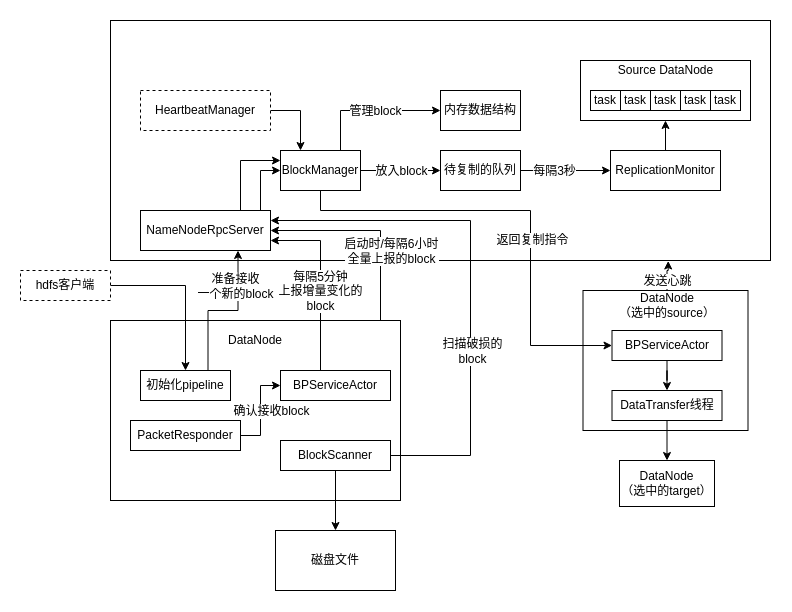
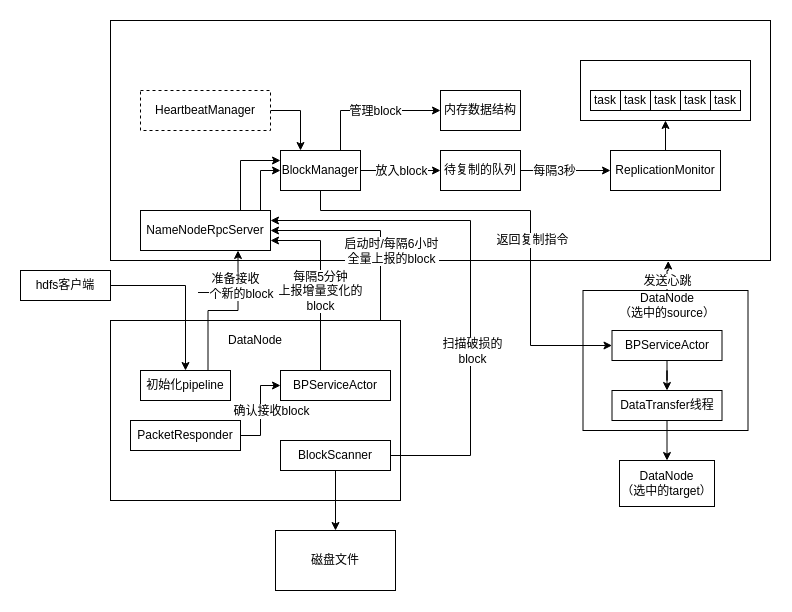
(666, 71) -> none
(66, 286) -> (66, 286)
